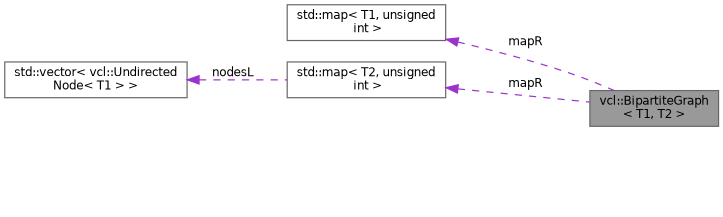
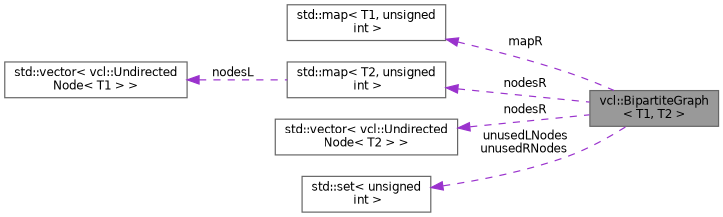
(524, 84) -> (524, 84)
none -> (366, 137)
none -> (366, 194)
